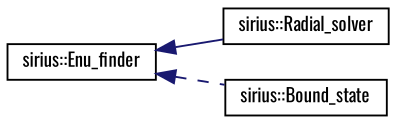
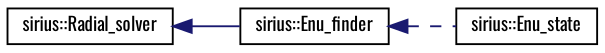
(199, 43) -> (216, 26)
(306, 98) -> (527, 26)
